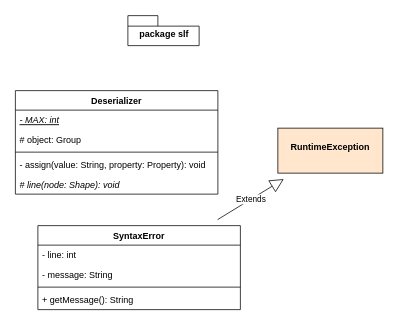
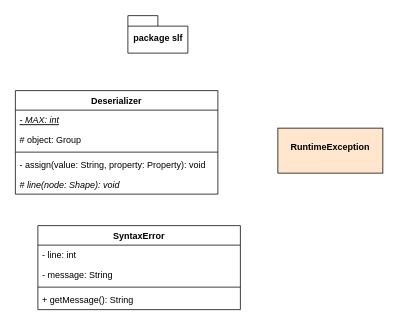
(164, 30) -> (158, 34)
(245, 203) -> none
